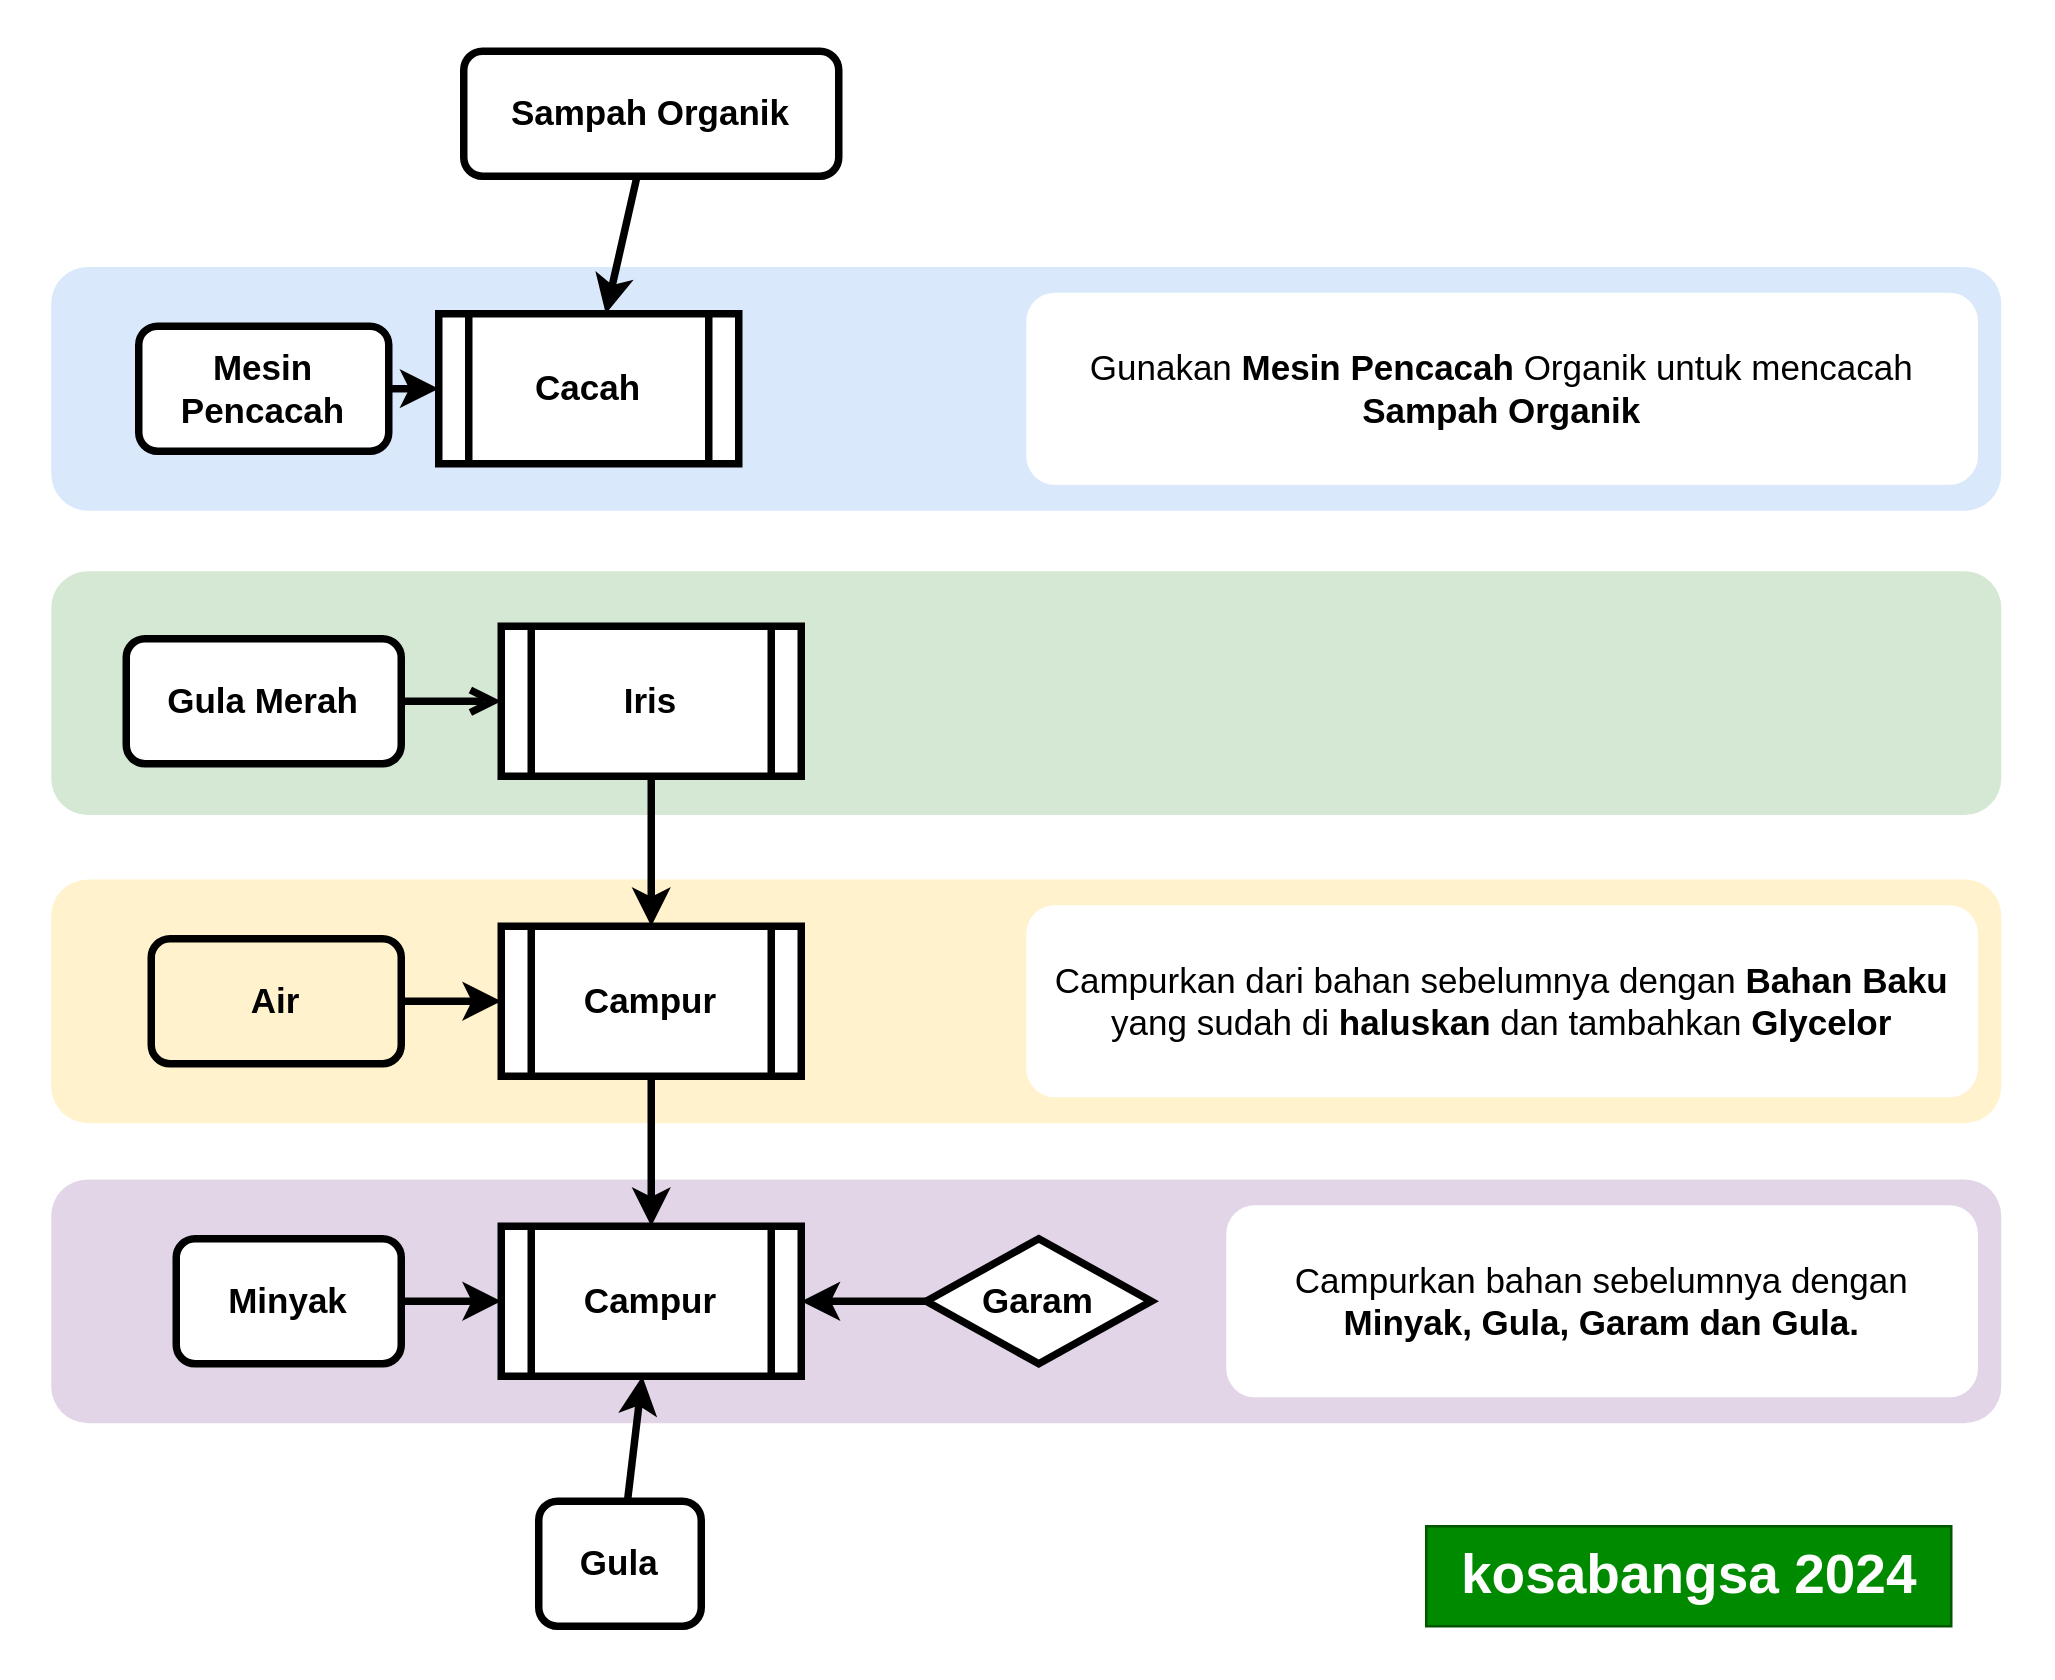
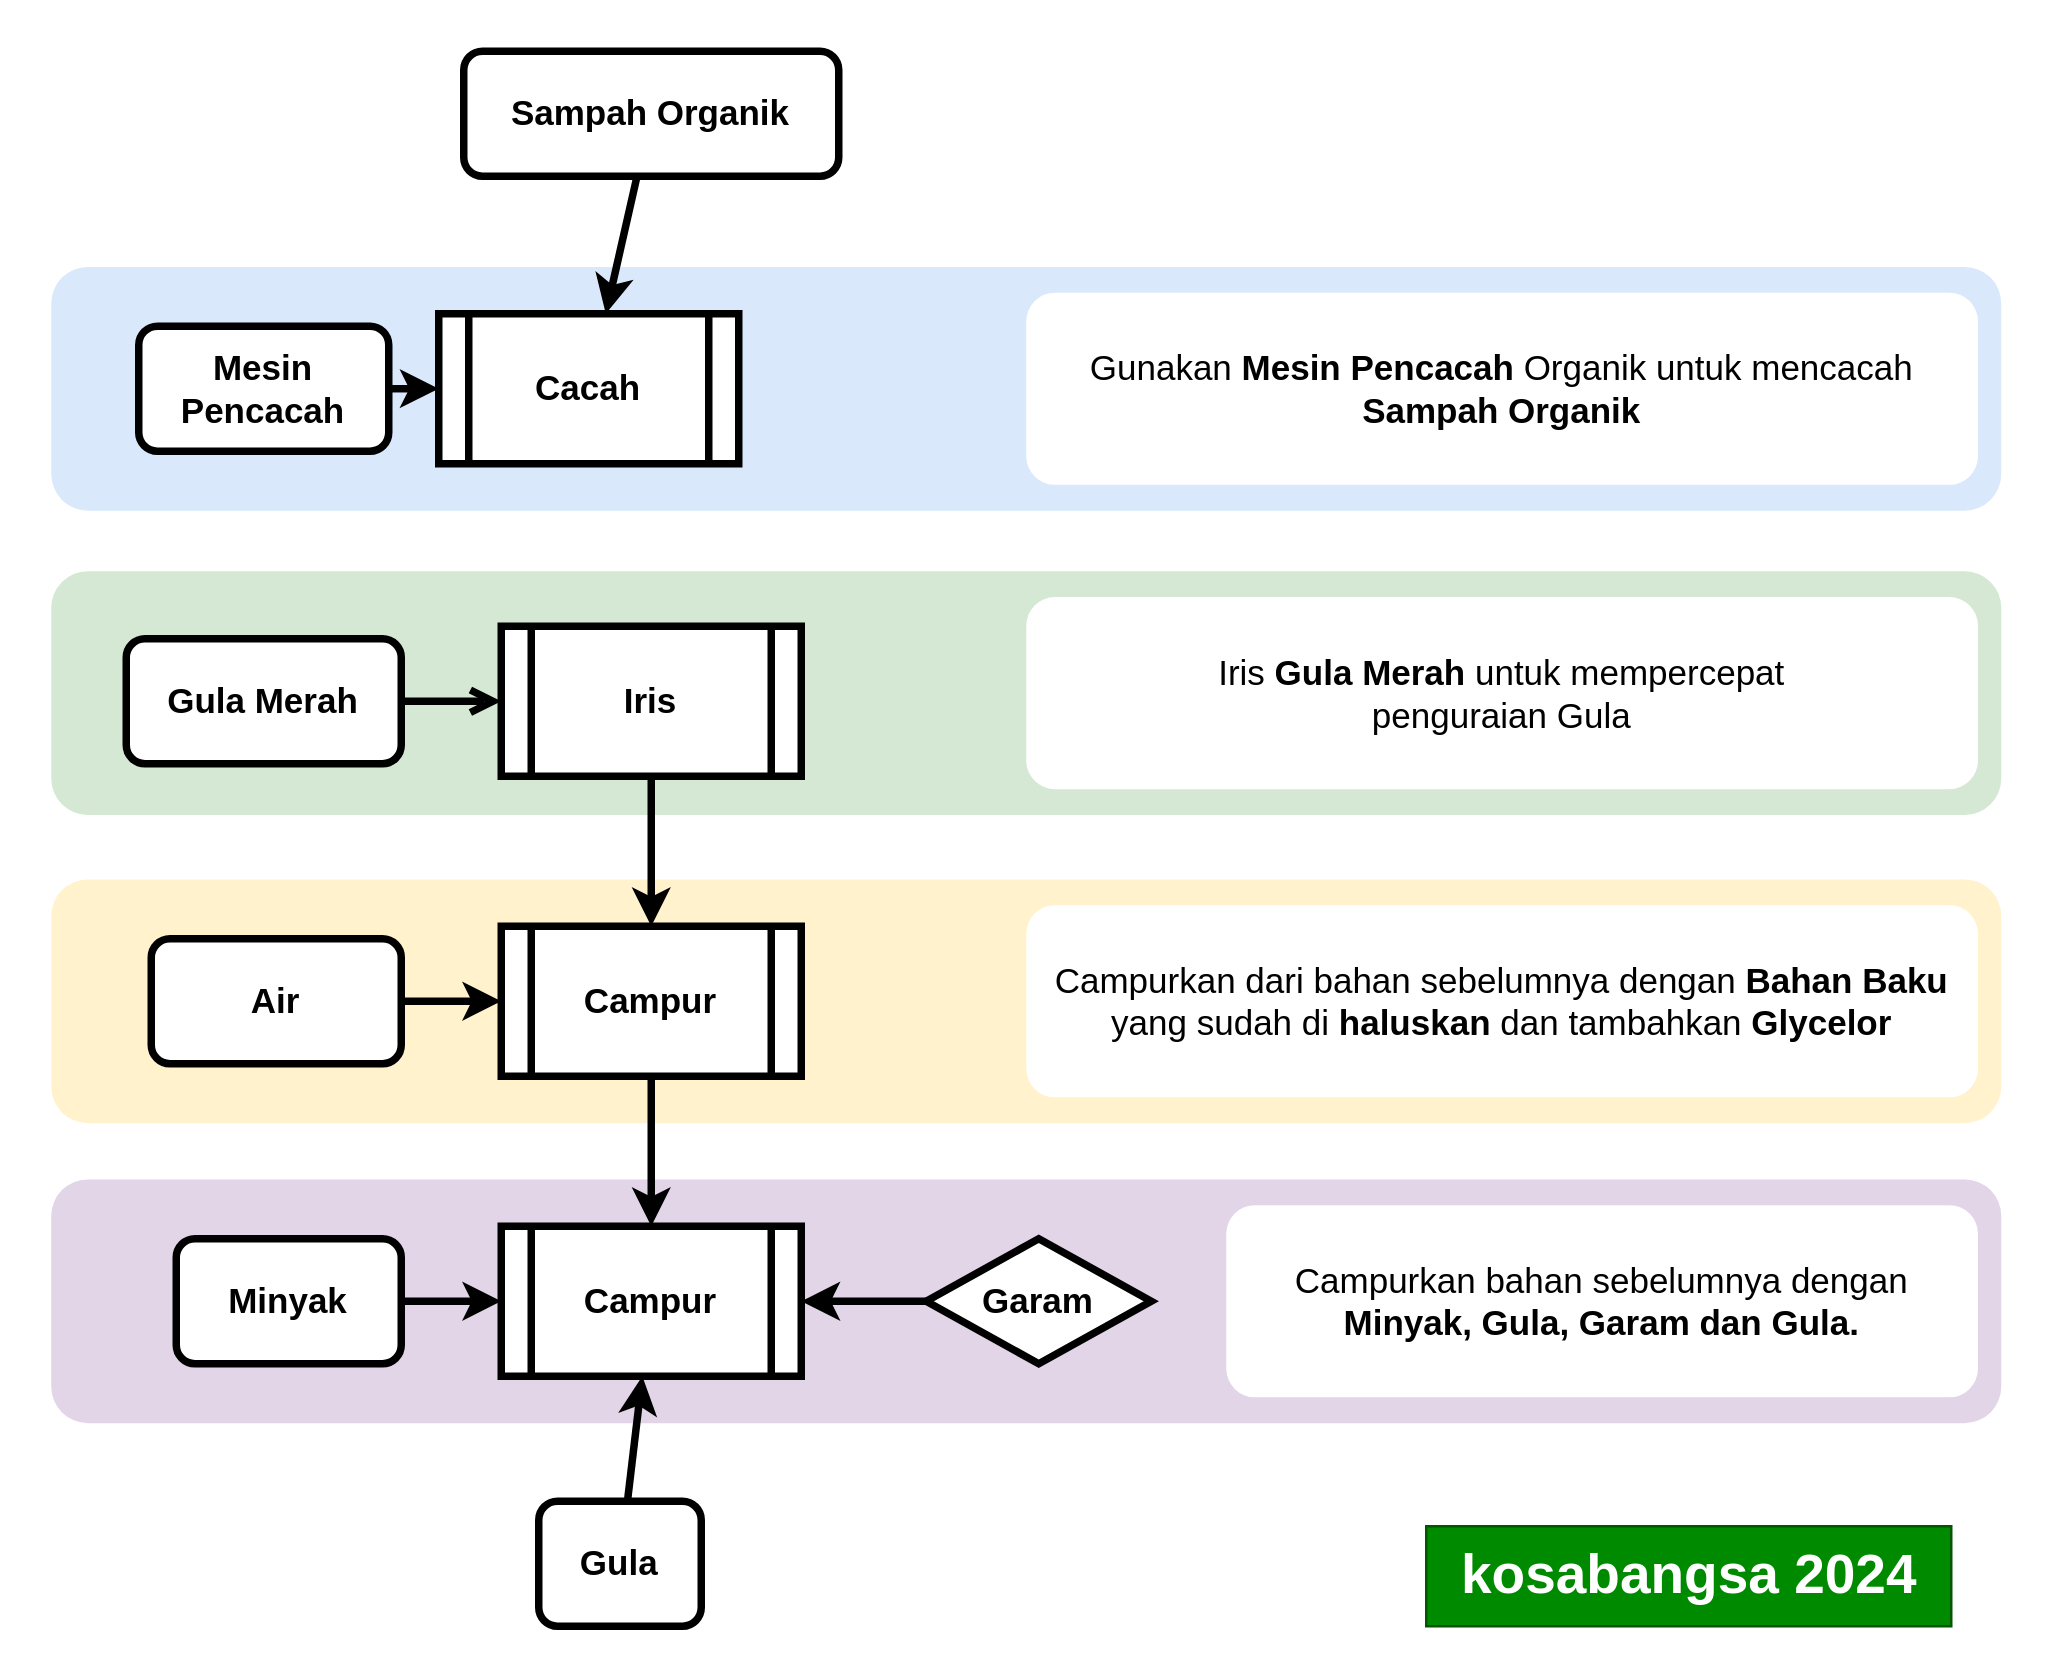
none -> (1502, 693)
(276, 1001) -> (276, 1001)
